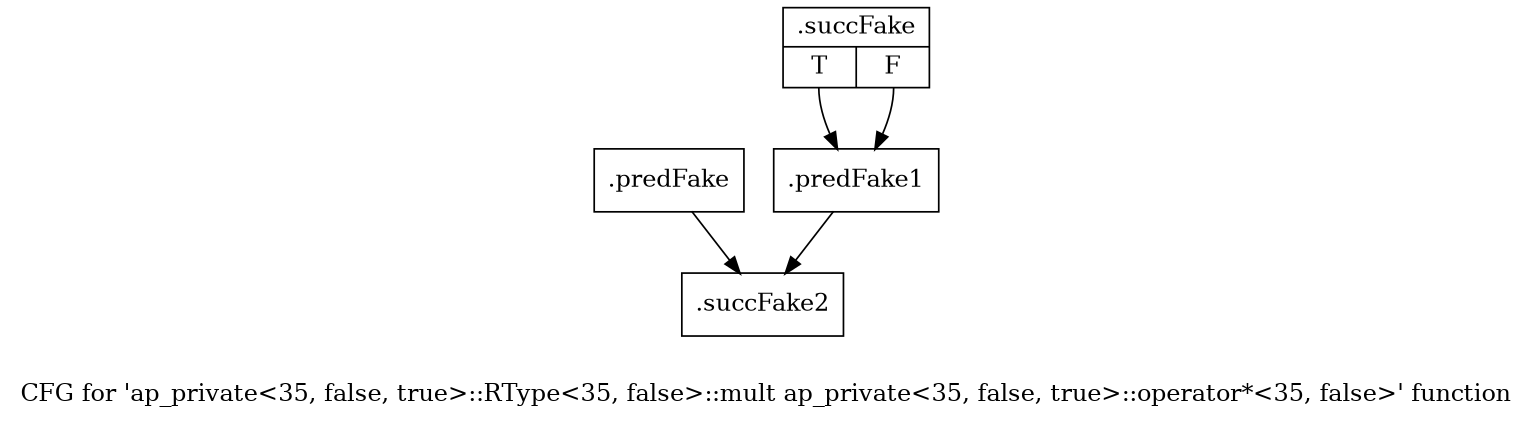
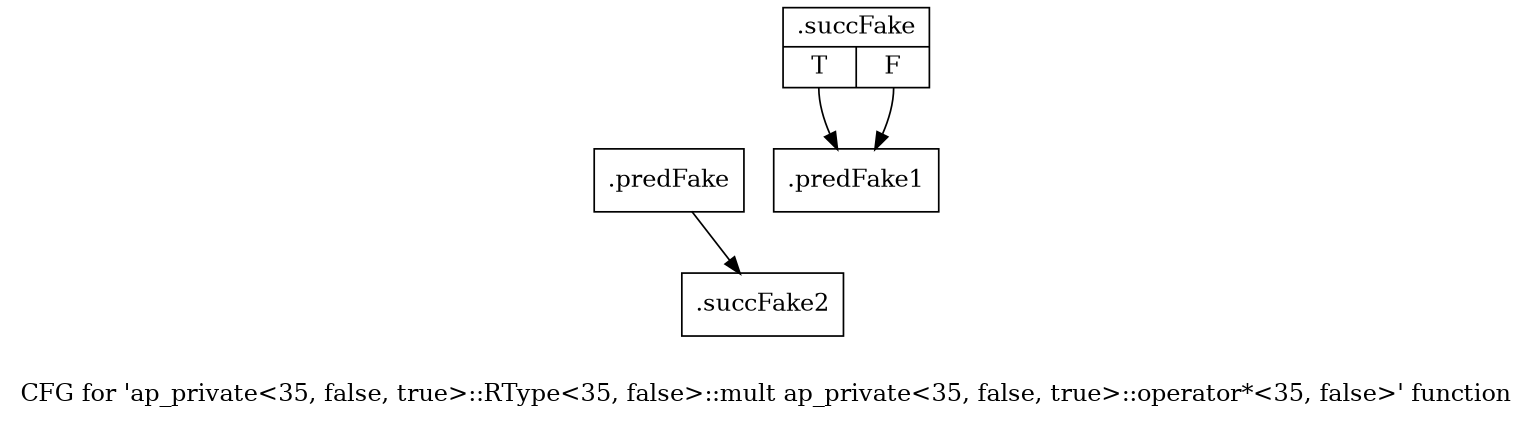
(815, 236) -> none
